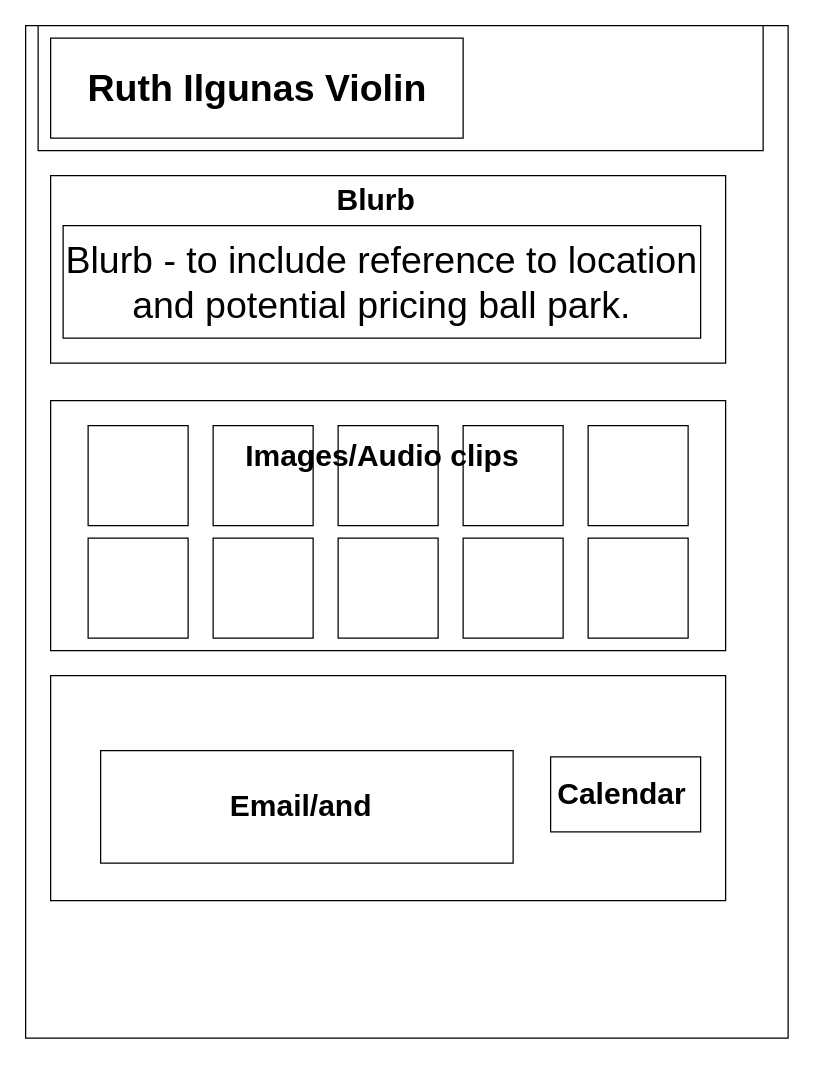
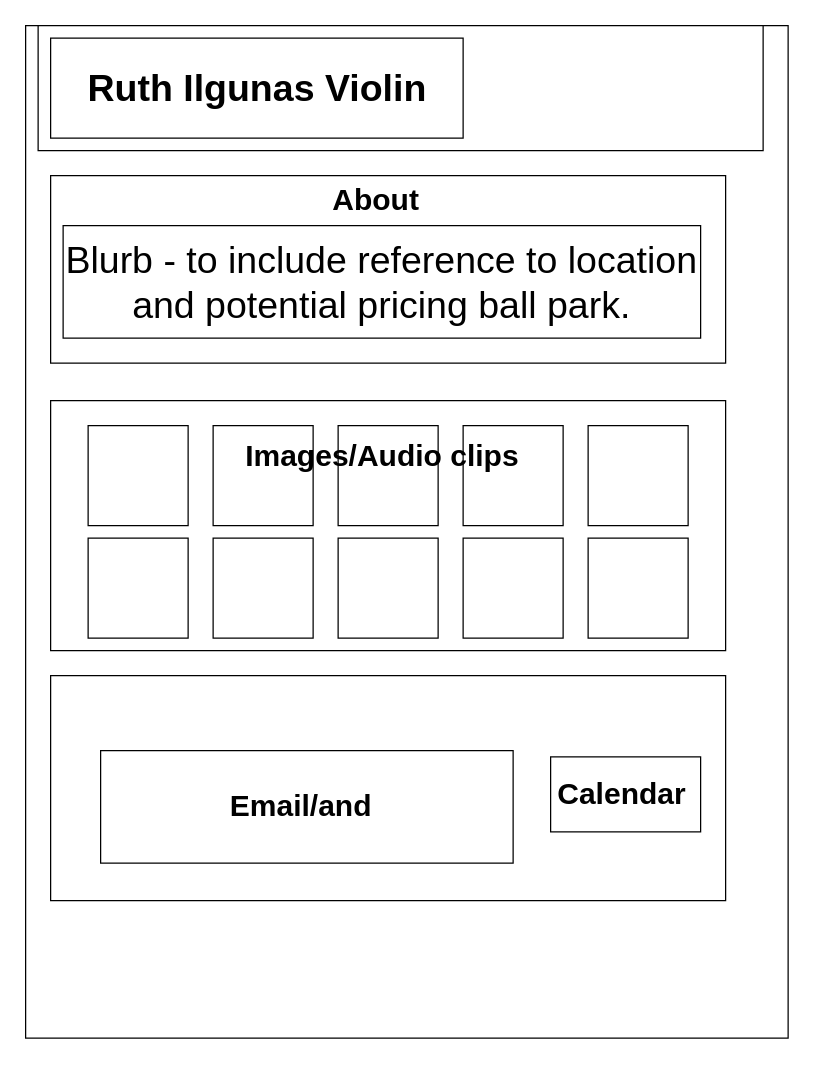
(376, 201) -> (376, 201)
